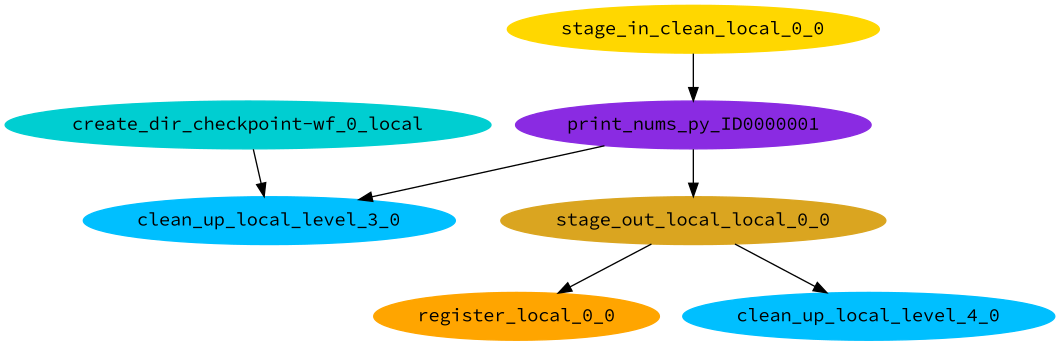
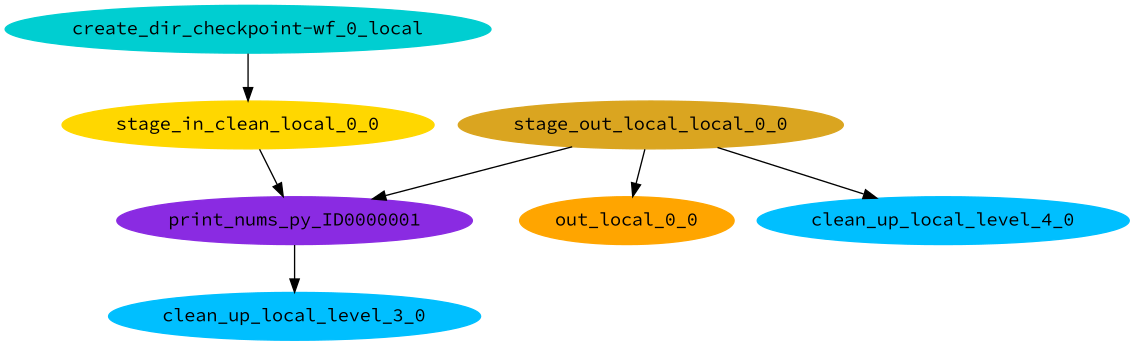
(257, 166) -> (248, 71)
(693, 166) -> (479, 171)
(517, 316) -> (627, 221)
